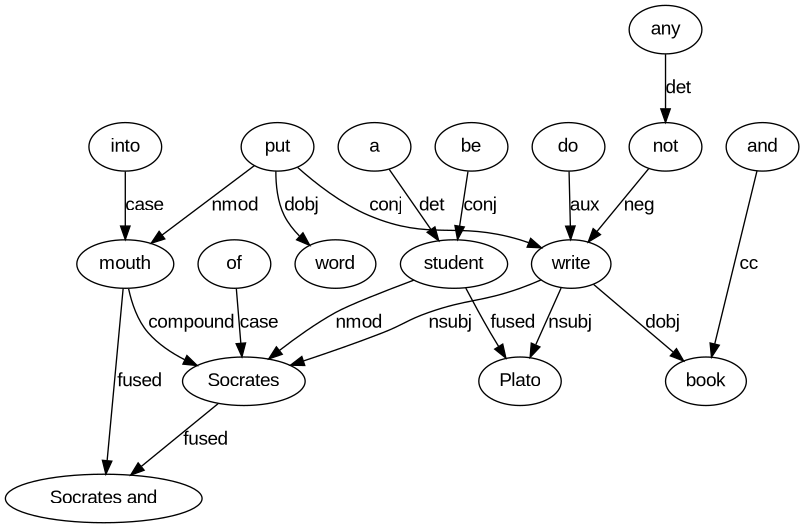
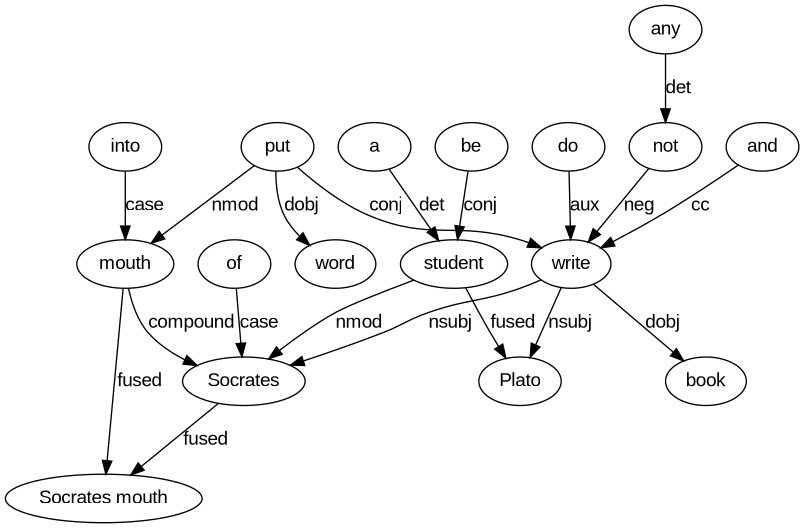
(736, 257) -> (677, 205)
(104, 498) -> (104, 498)
